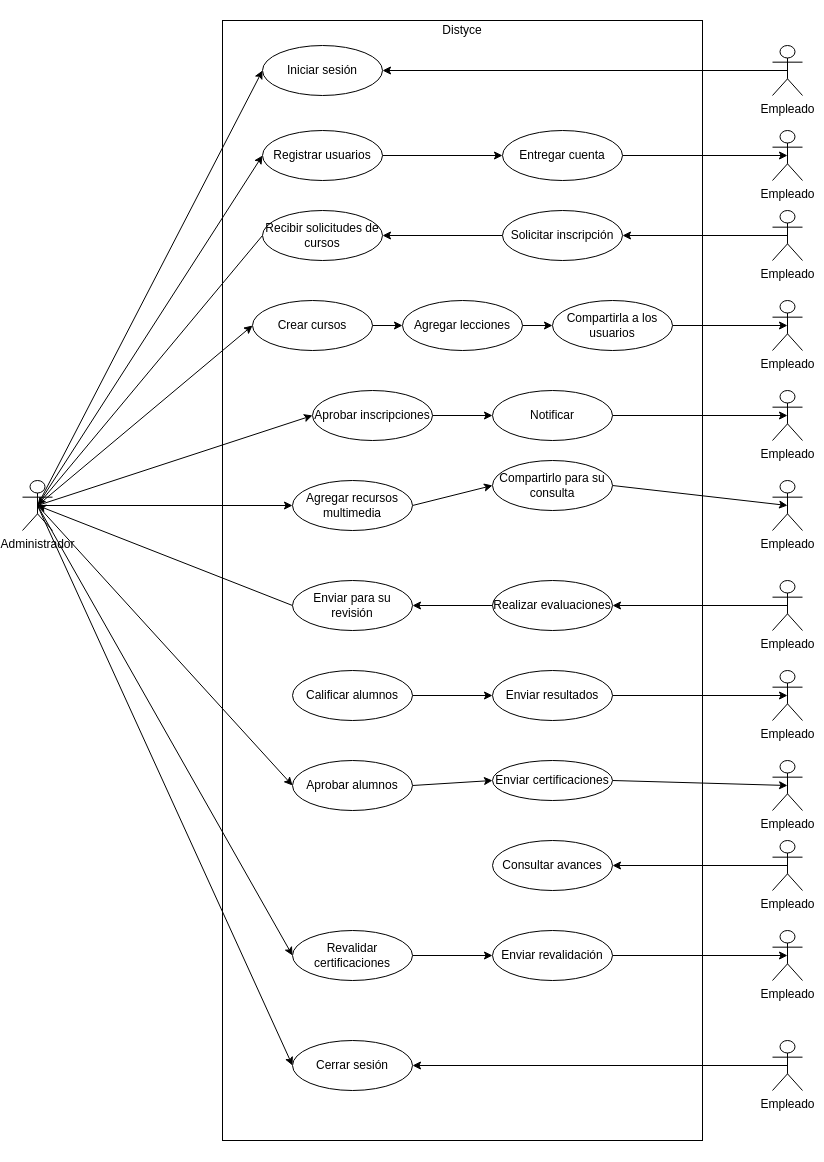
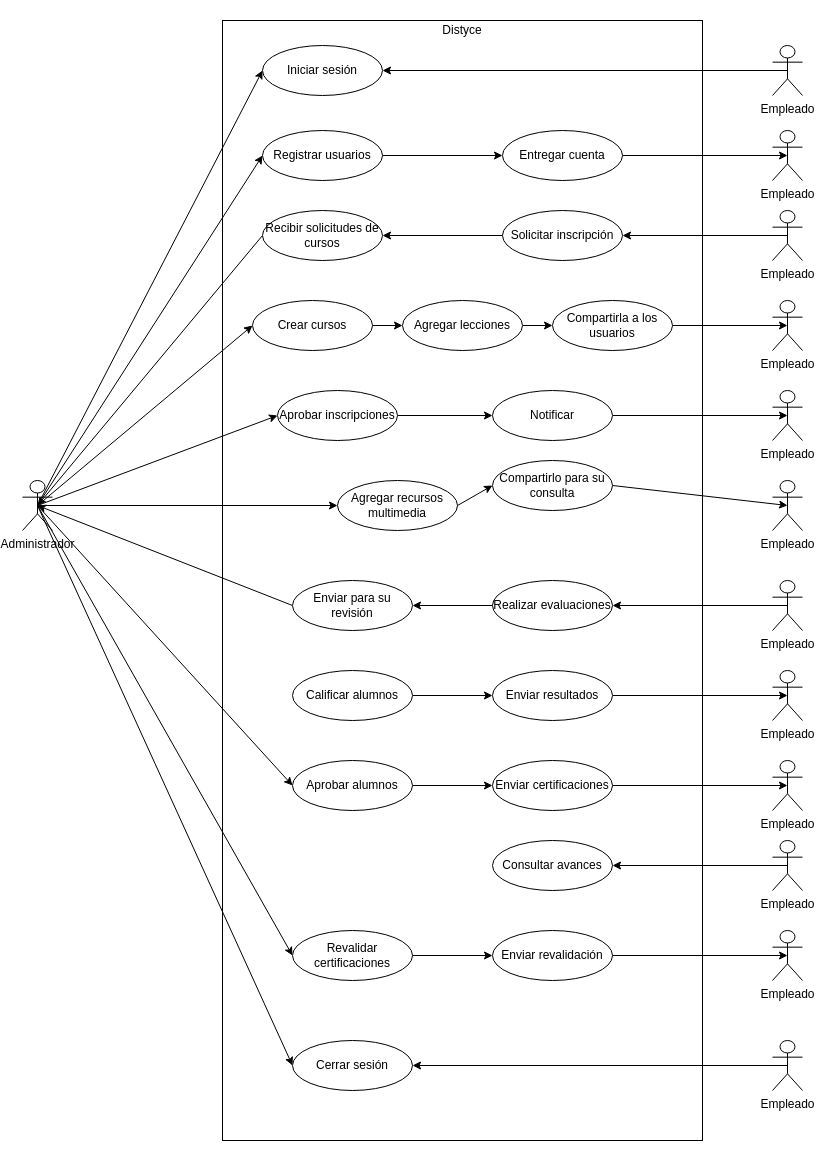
(373, 416) -> (338, 416)
(353, 506) -> (398, 506)
(553, 781) -> (553, 786)
